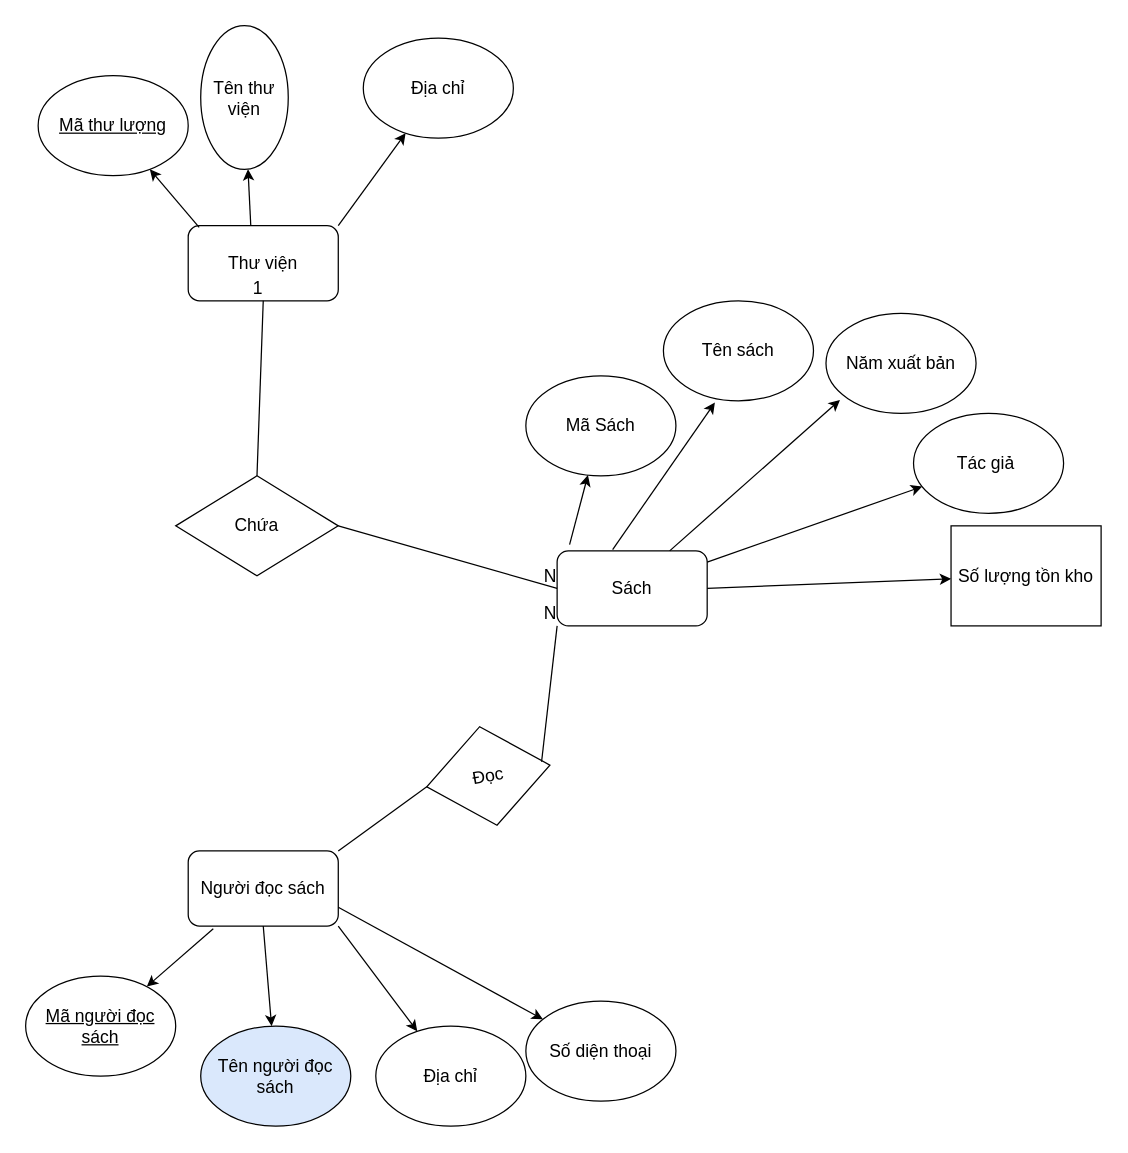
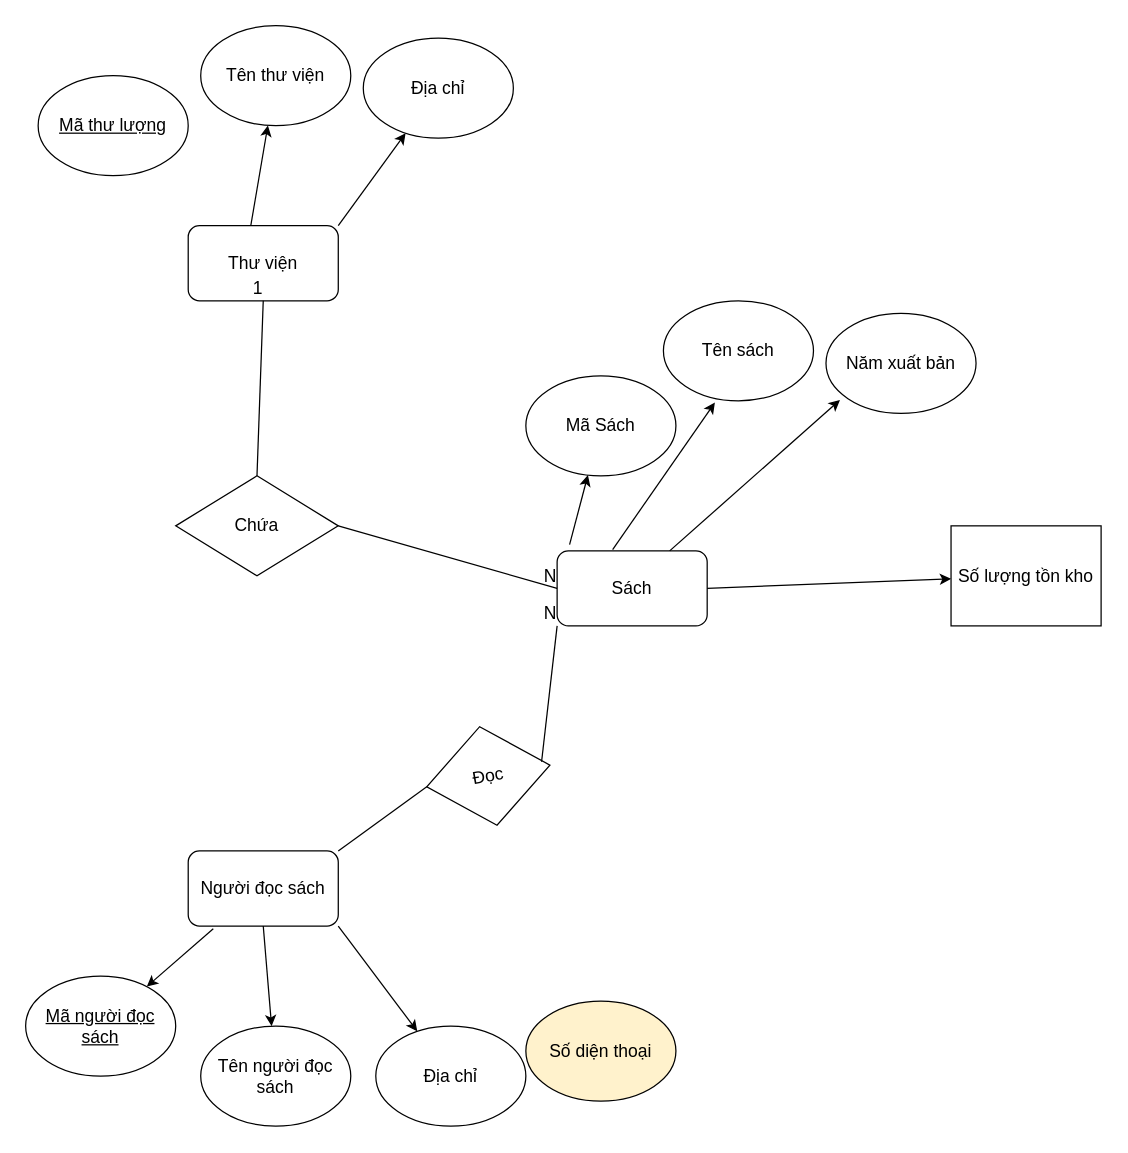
(244, 98) -> (276, 76)
(177, 201) -> none
(988, 463) -> none
(810, 526) -> none
(436, 961) -> none
(601, 1051) -> (601, 1051)
(276, 1076) -> (276, 1076)
